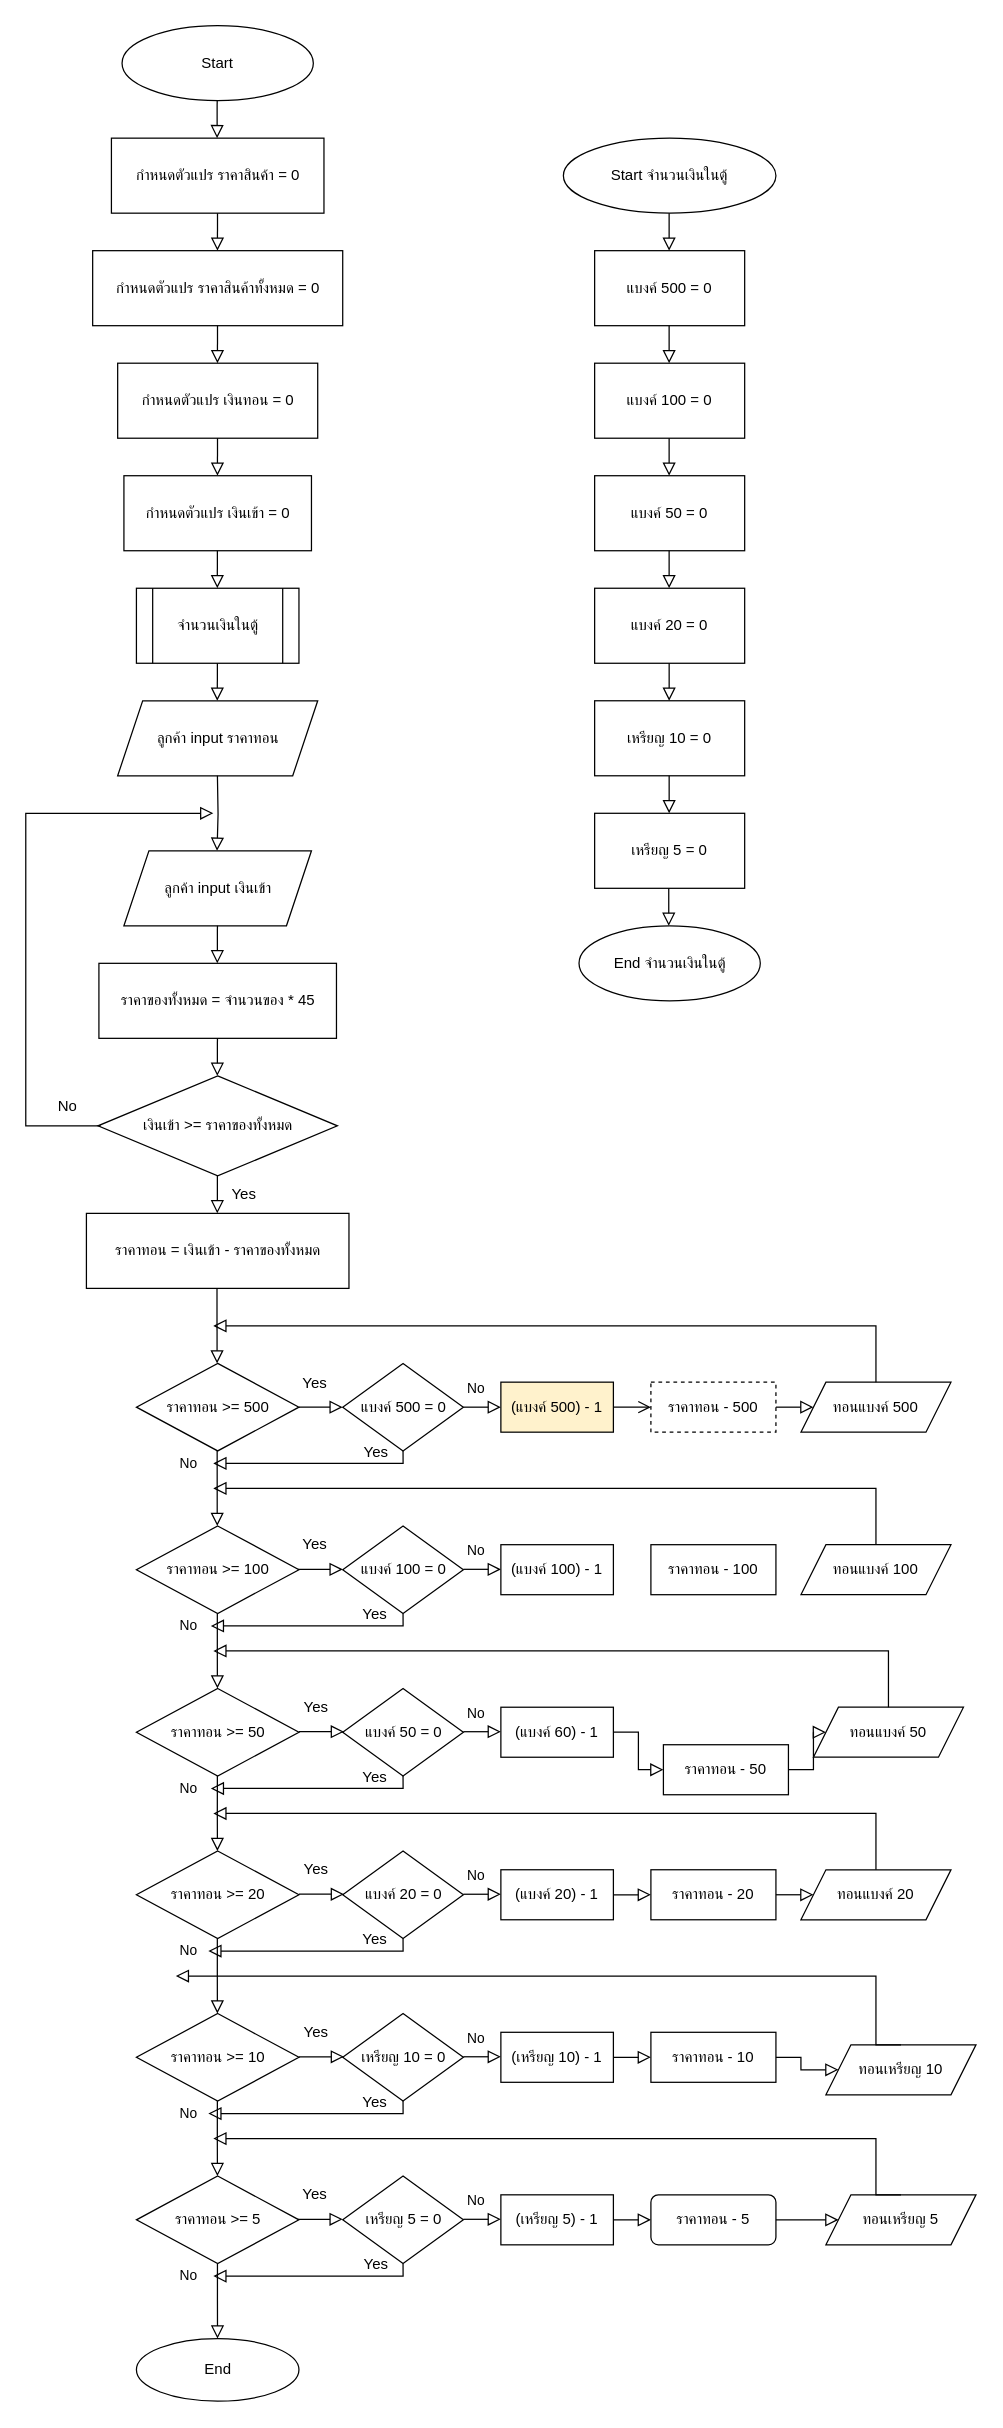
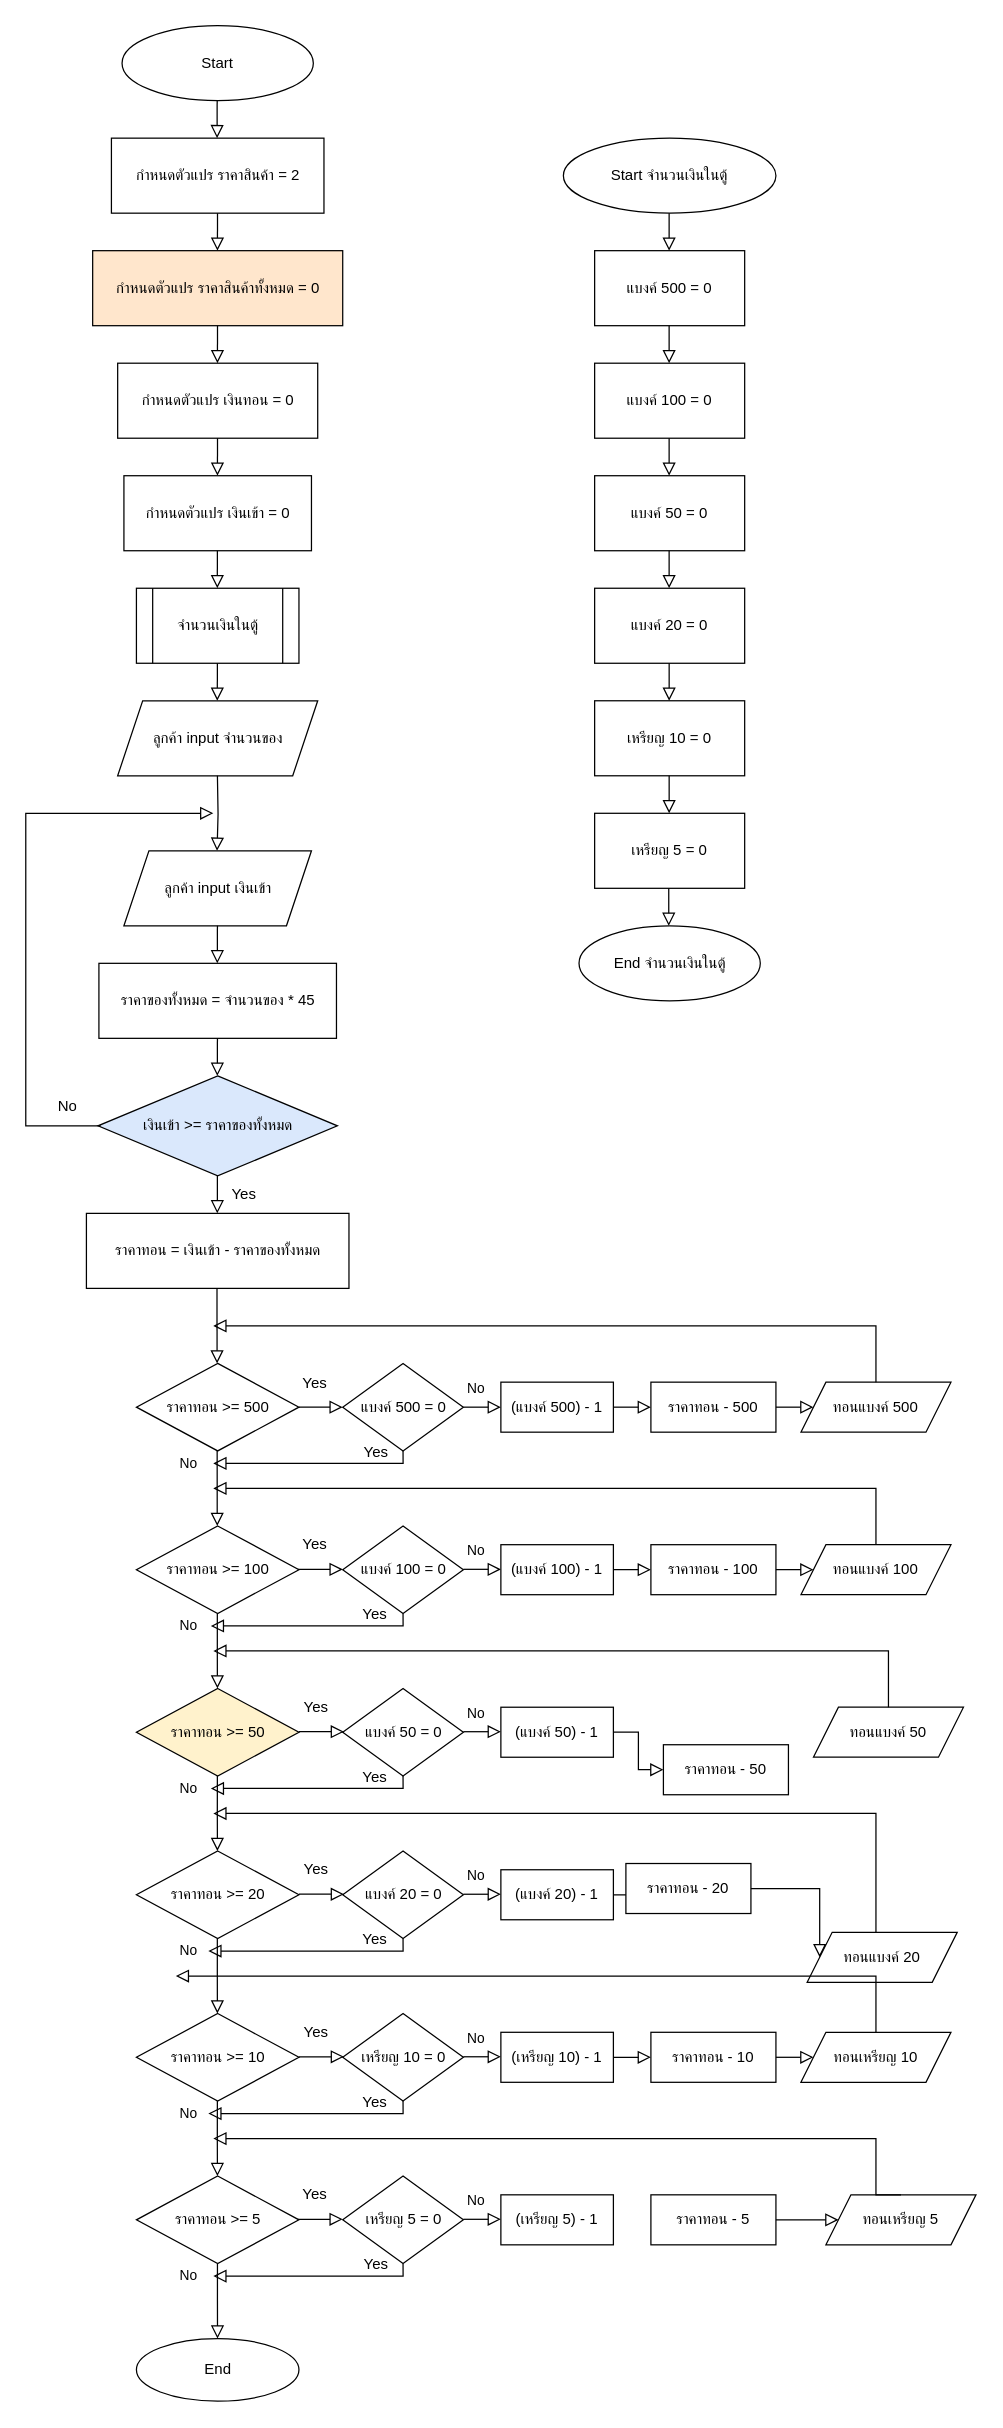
(218, 176) -> (218, 176)
(218, 288) -> (218, 288)
(218, 738) -> (218, 738)
(218, 1126) -> (218, 1126)
(557, 1407) -> (557, 1407)
(642, 1407) -> (637, 1407)
(713, 1407) -> (713, 1407)
none -> (637, 1569)
none -> (789, 1569)
(218, 1732) -> (218, 1732)
(557, 1732) -> (557, 1732)
(813, 1763) -> none
(713, 1894) -> (688, 1888)
(876, 1894) -> (882, 1957)
(901, 2069) -> (876, 2057)
(637, 2219) -> none
(713, 2219) -> (713, 2219)
